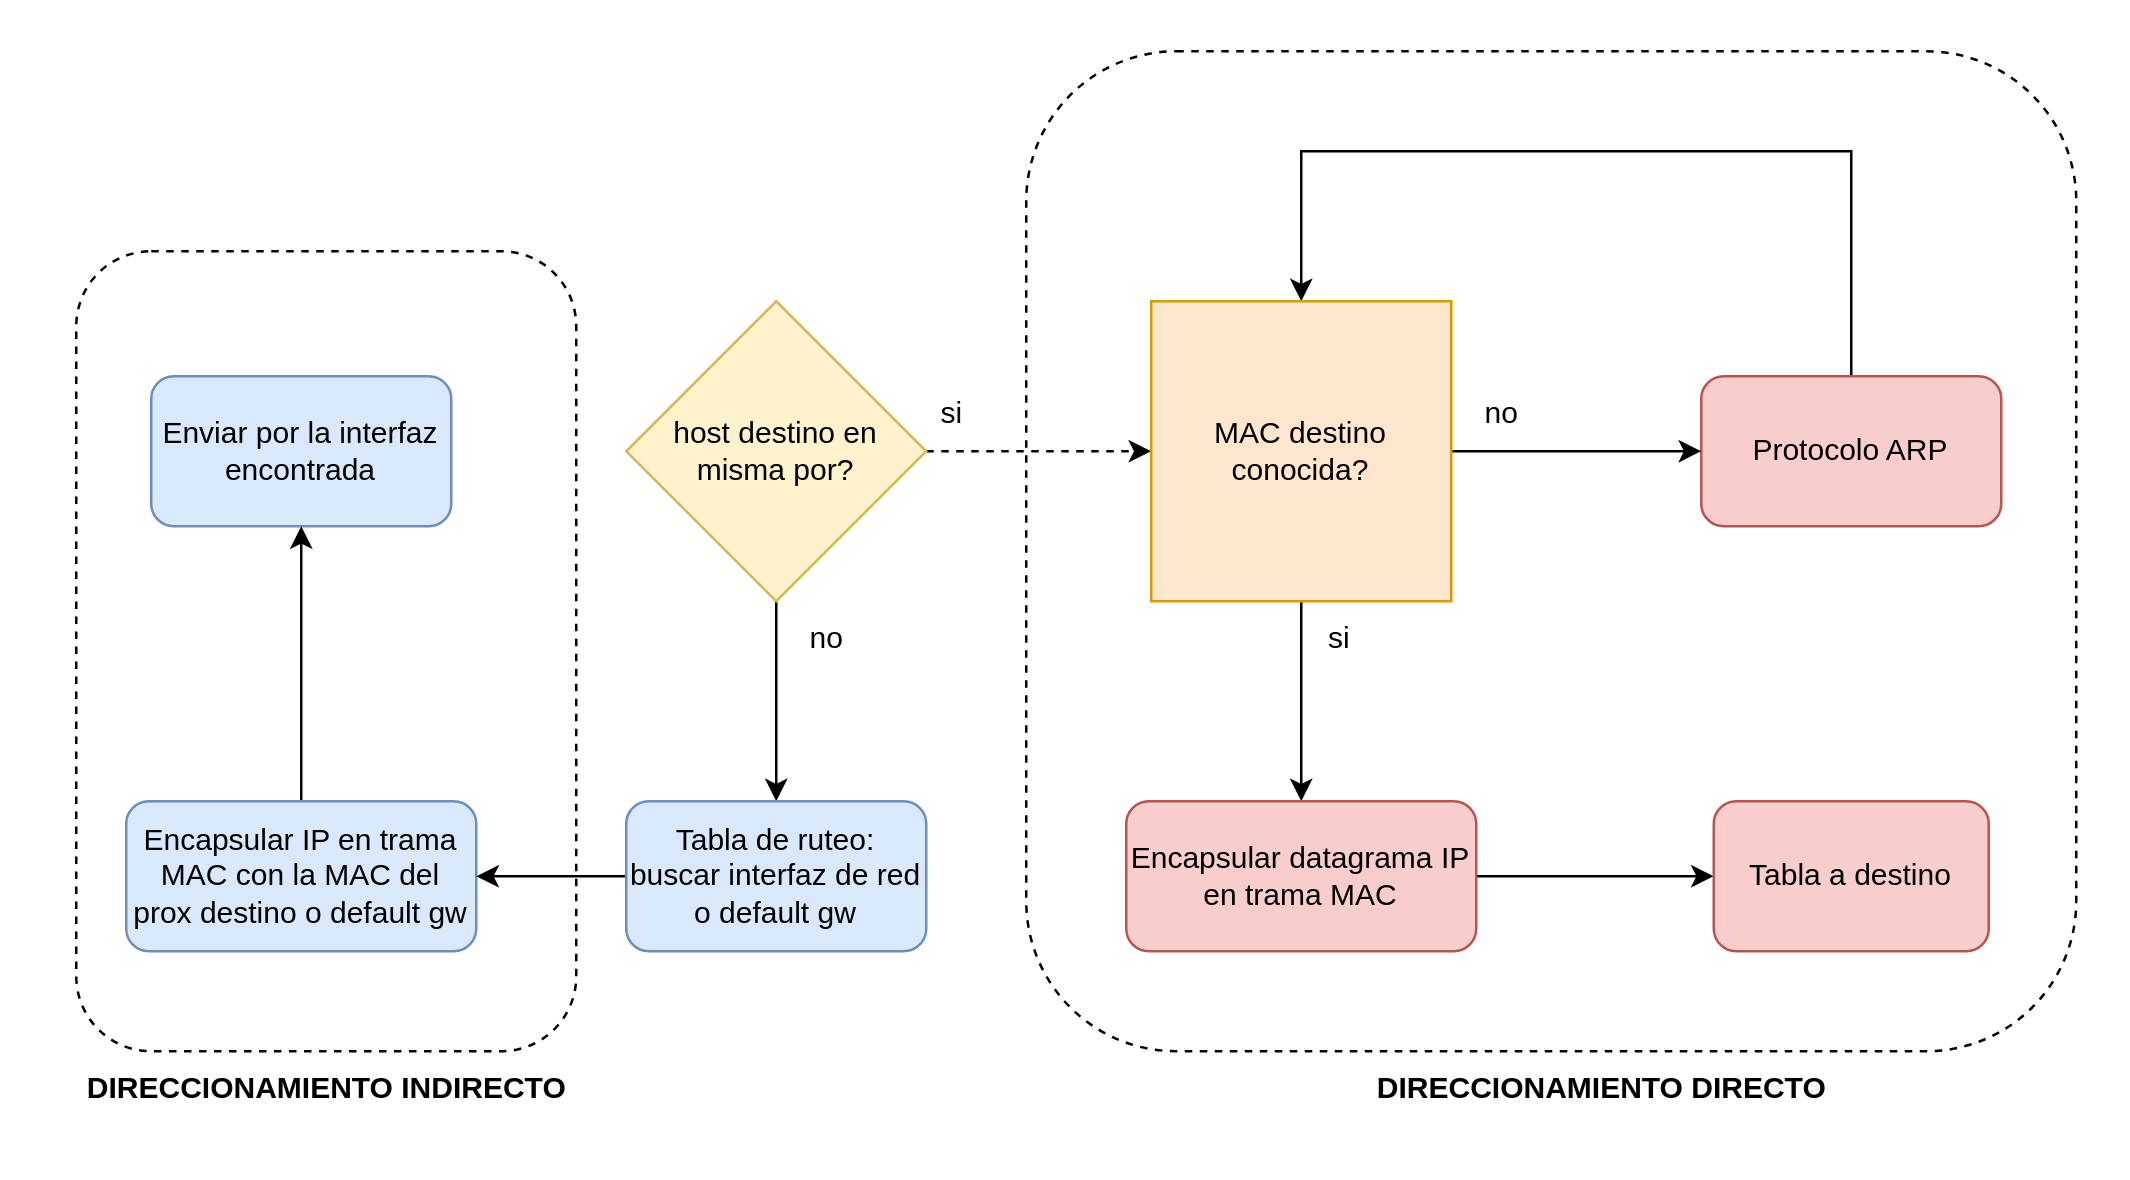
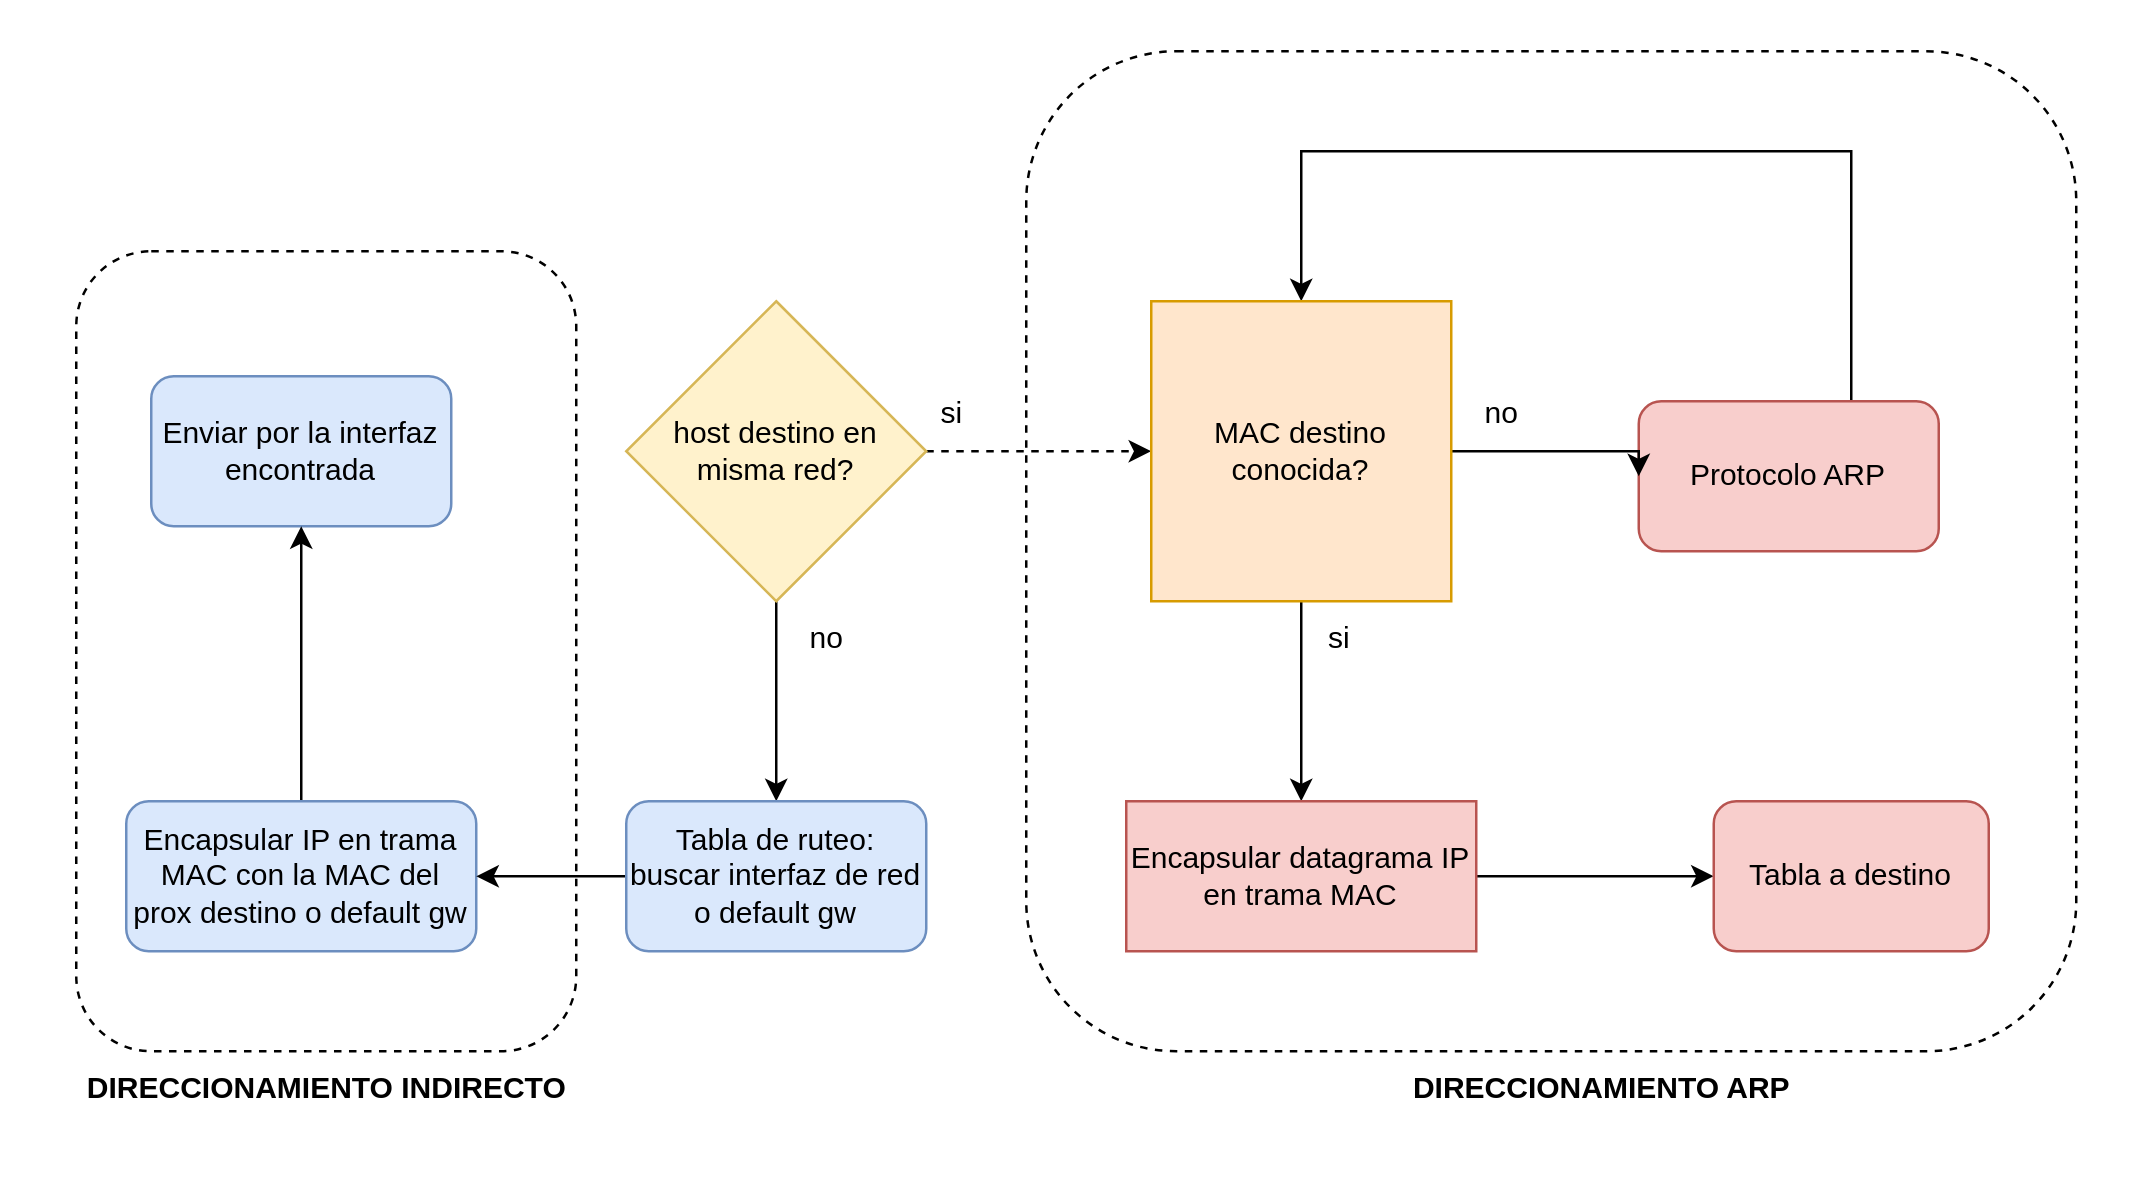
(776, 451) -> (776, 451)
(1851, 451) -> (1789, 476)
(1301, 876) -> (1301, 876)
(1603, 1089) -> (1603, 1089)
